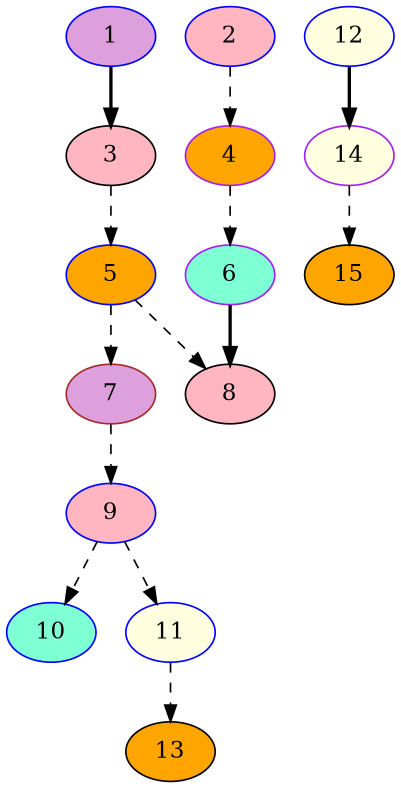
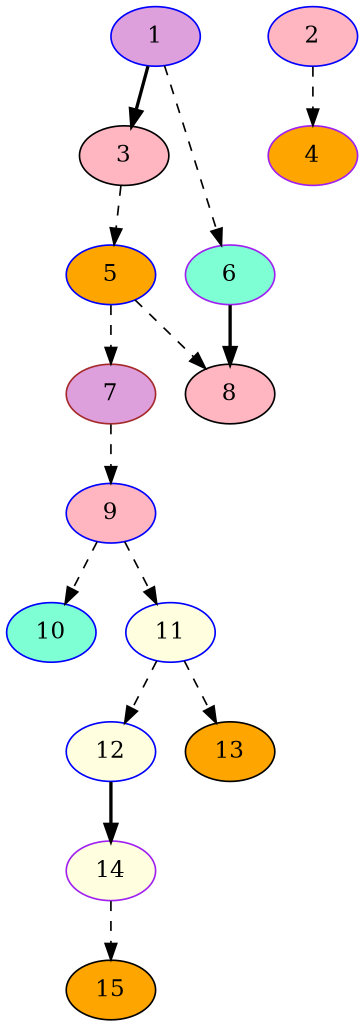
(230, 207) -> (191, 148)
none -> (145, 685)
